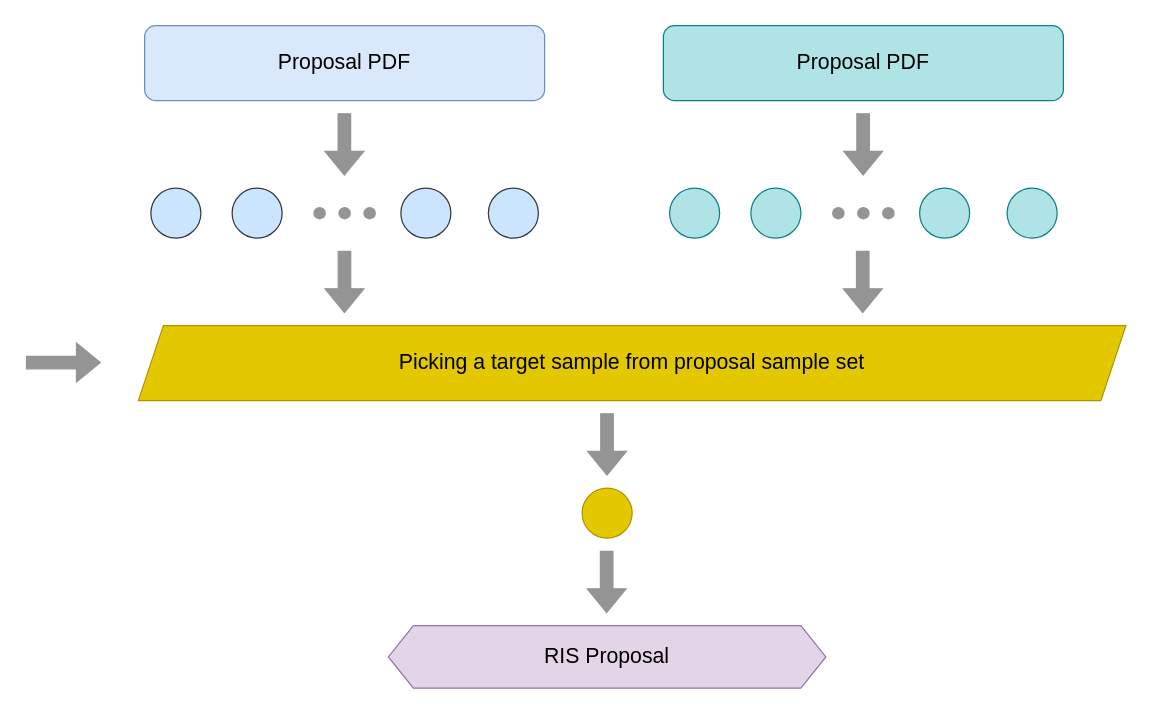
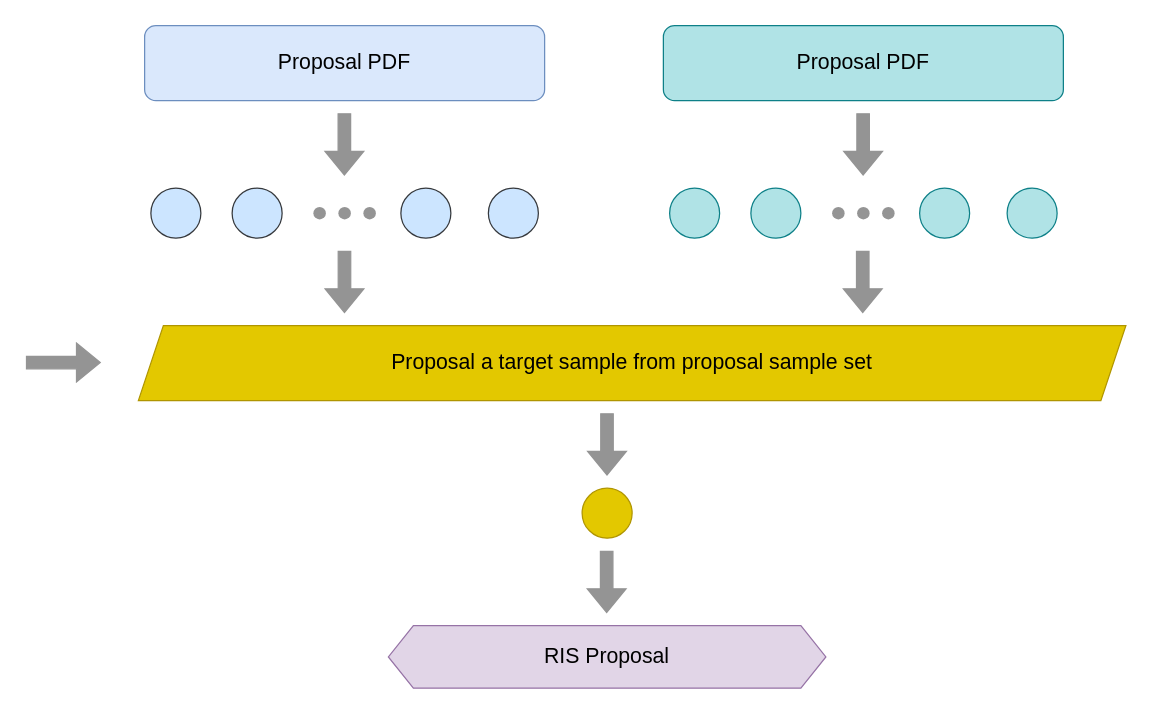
(632, 363) -> (632, 363)
